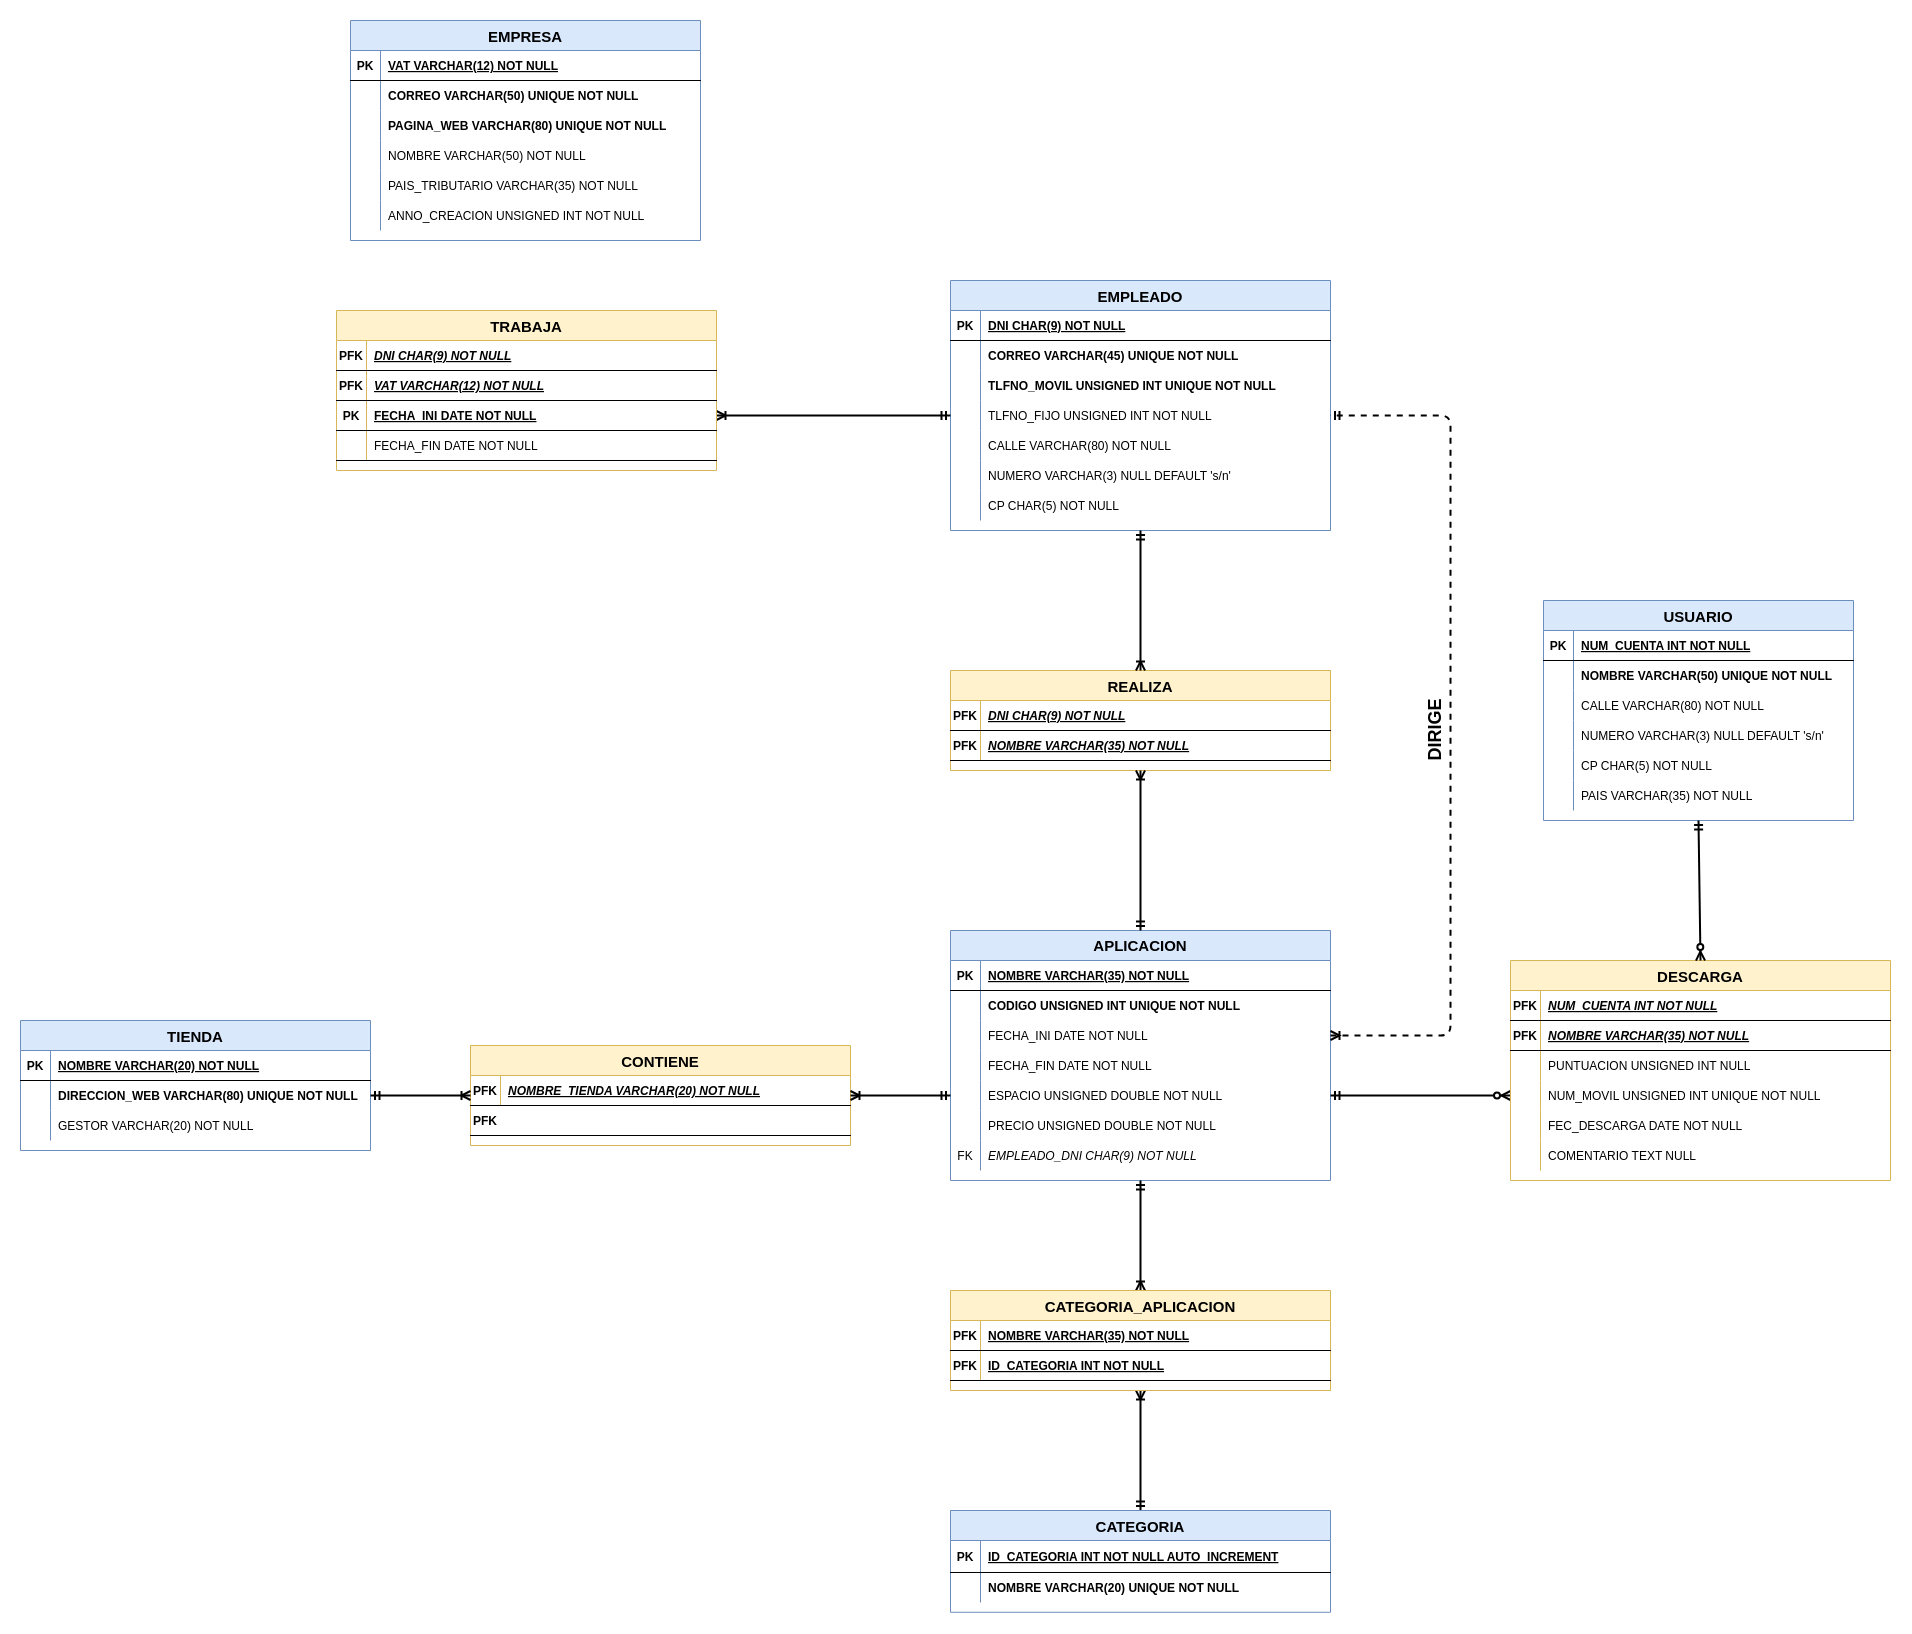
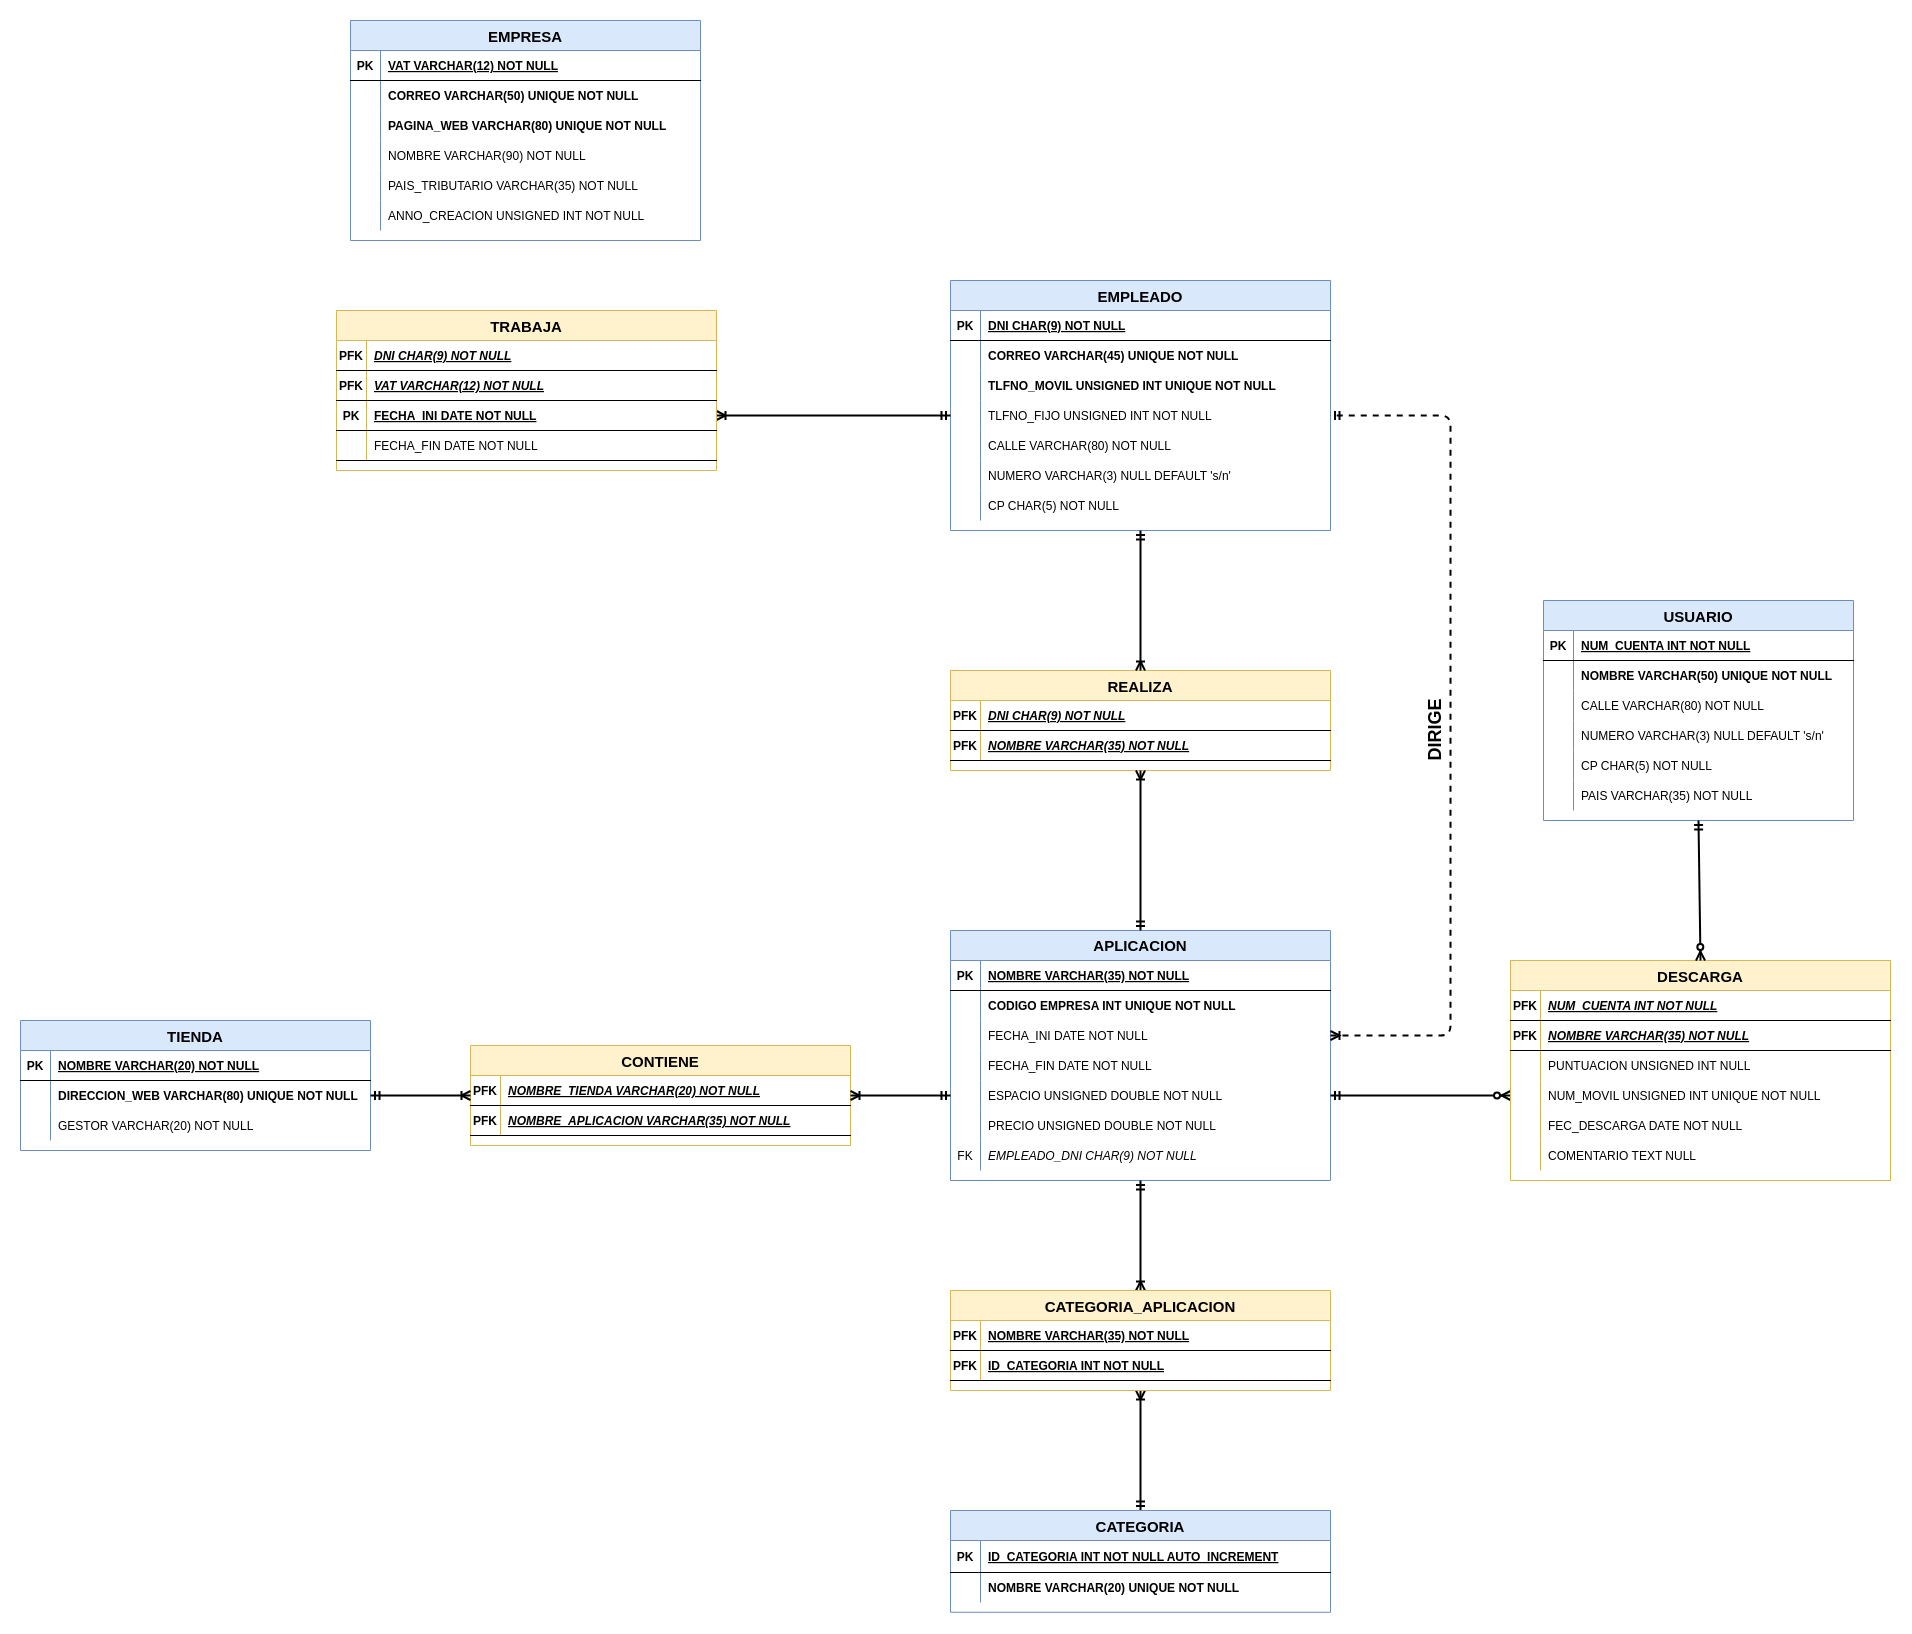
(474, 156) -> (474, 156)
(1098, 1006) -> (1094, 1006)
none -> (676, 1121)
